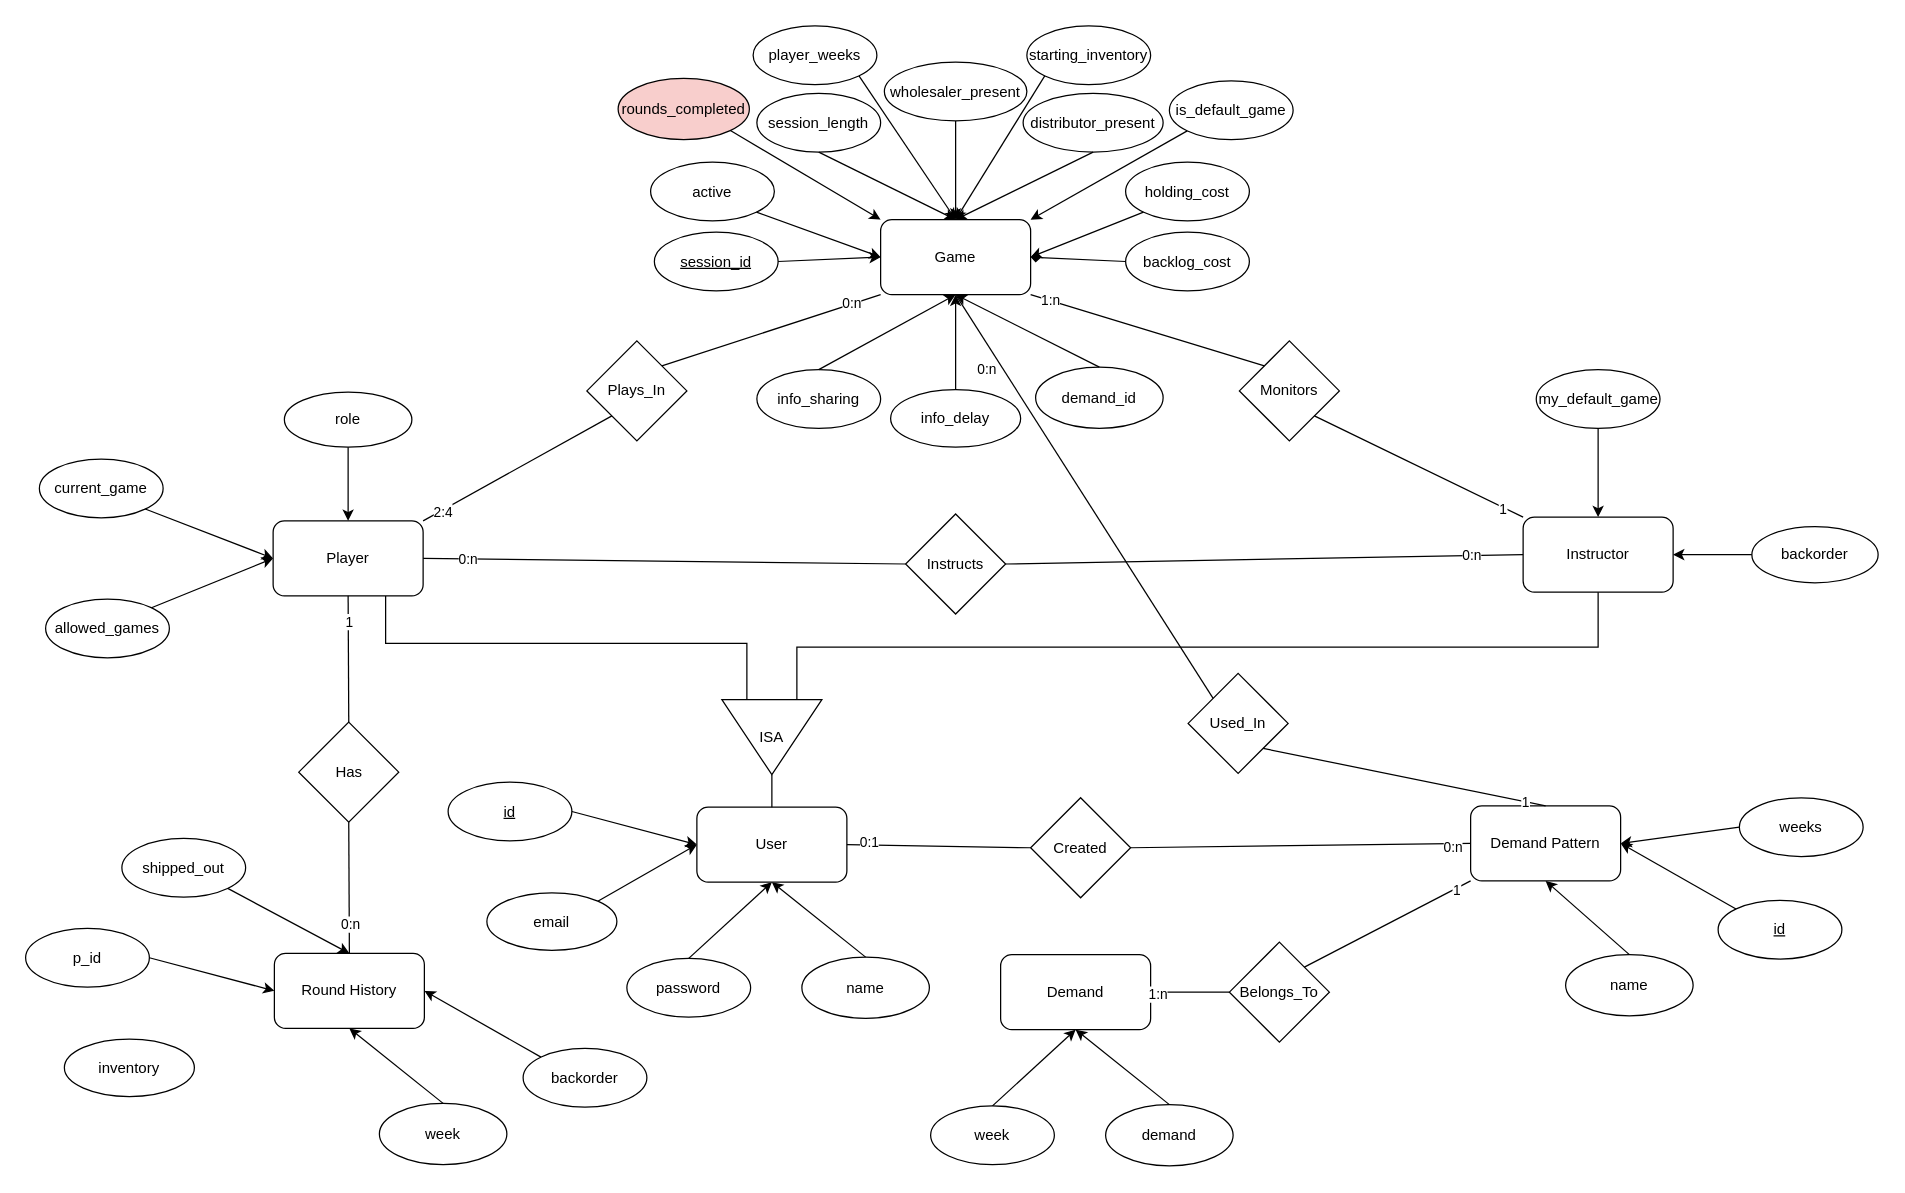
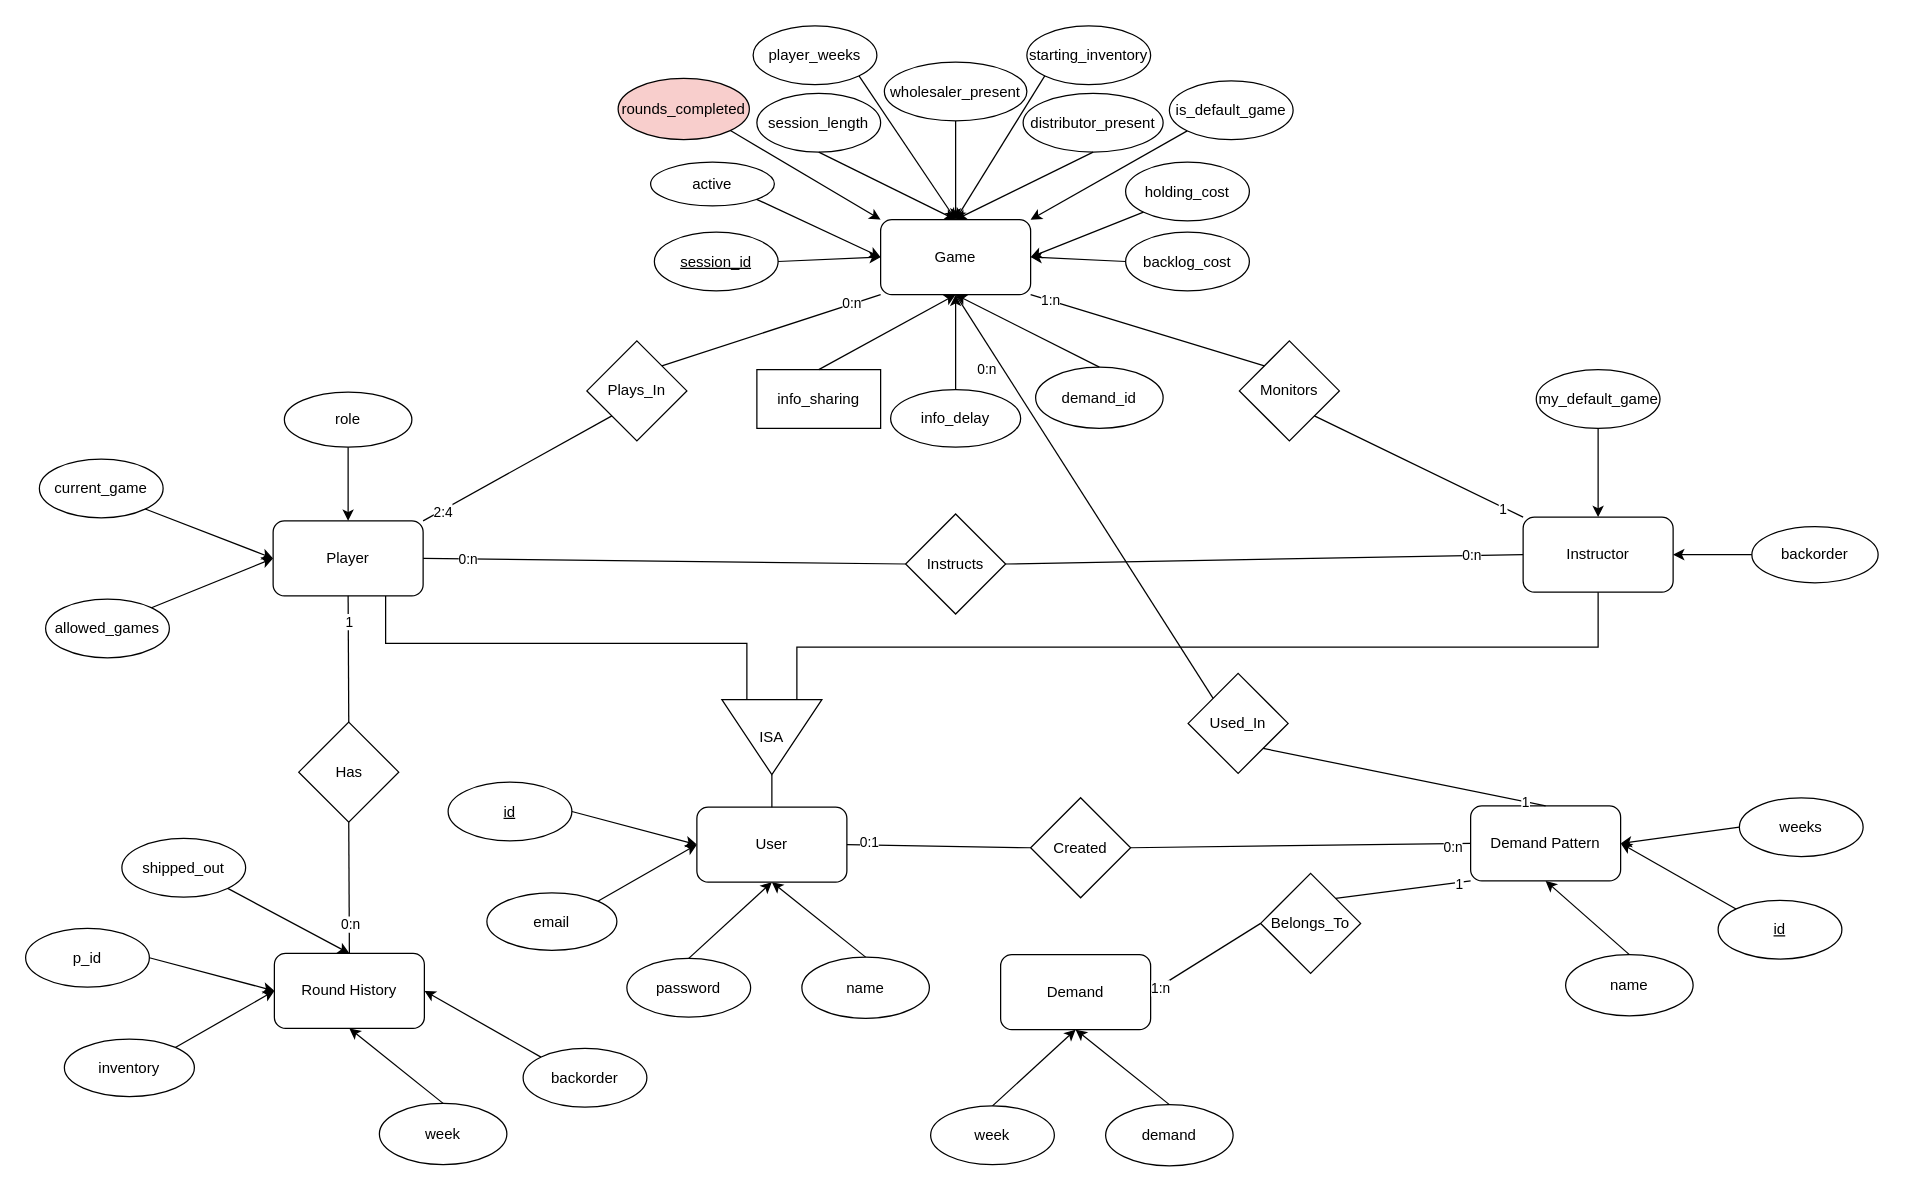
(713, 191) -> (713, 184)
(1041, 257) -> (1040, 257)
(819, 399) -> (819, 399)
(1279, 992) -> (1311, 923)
none -> (221, 1021)
